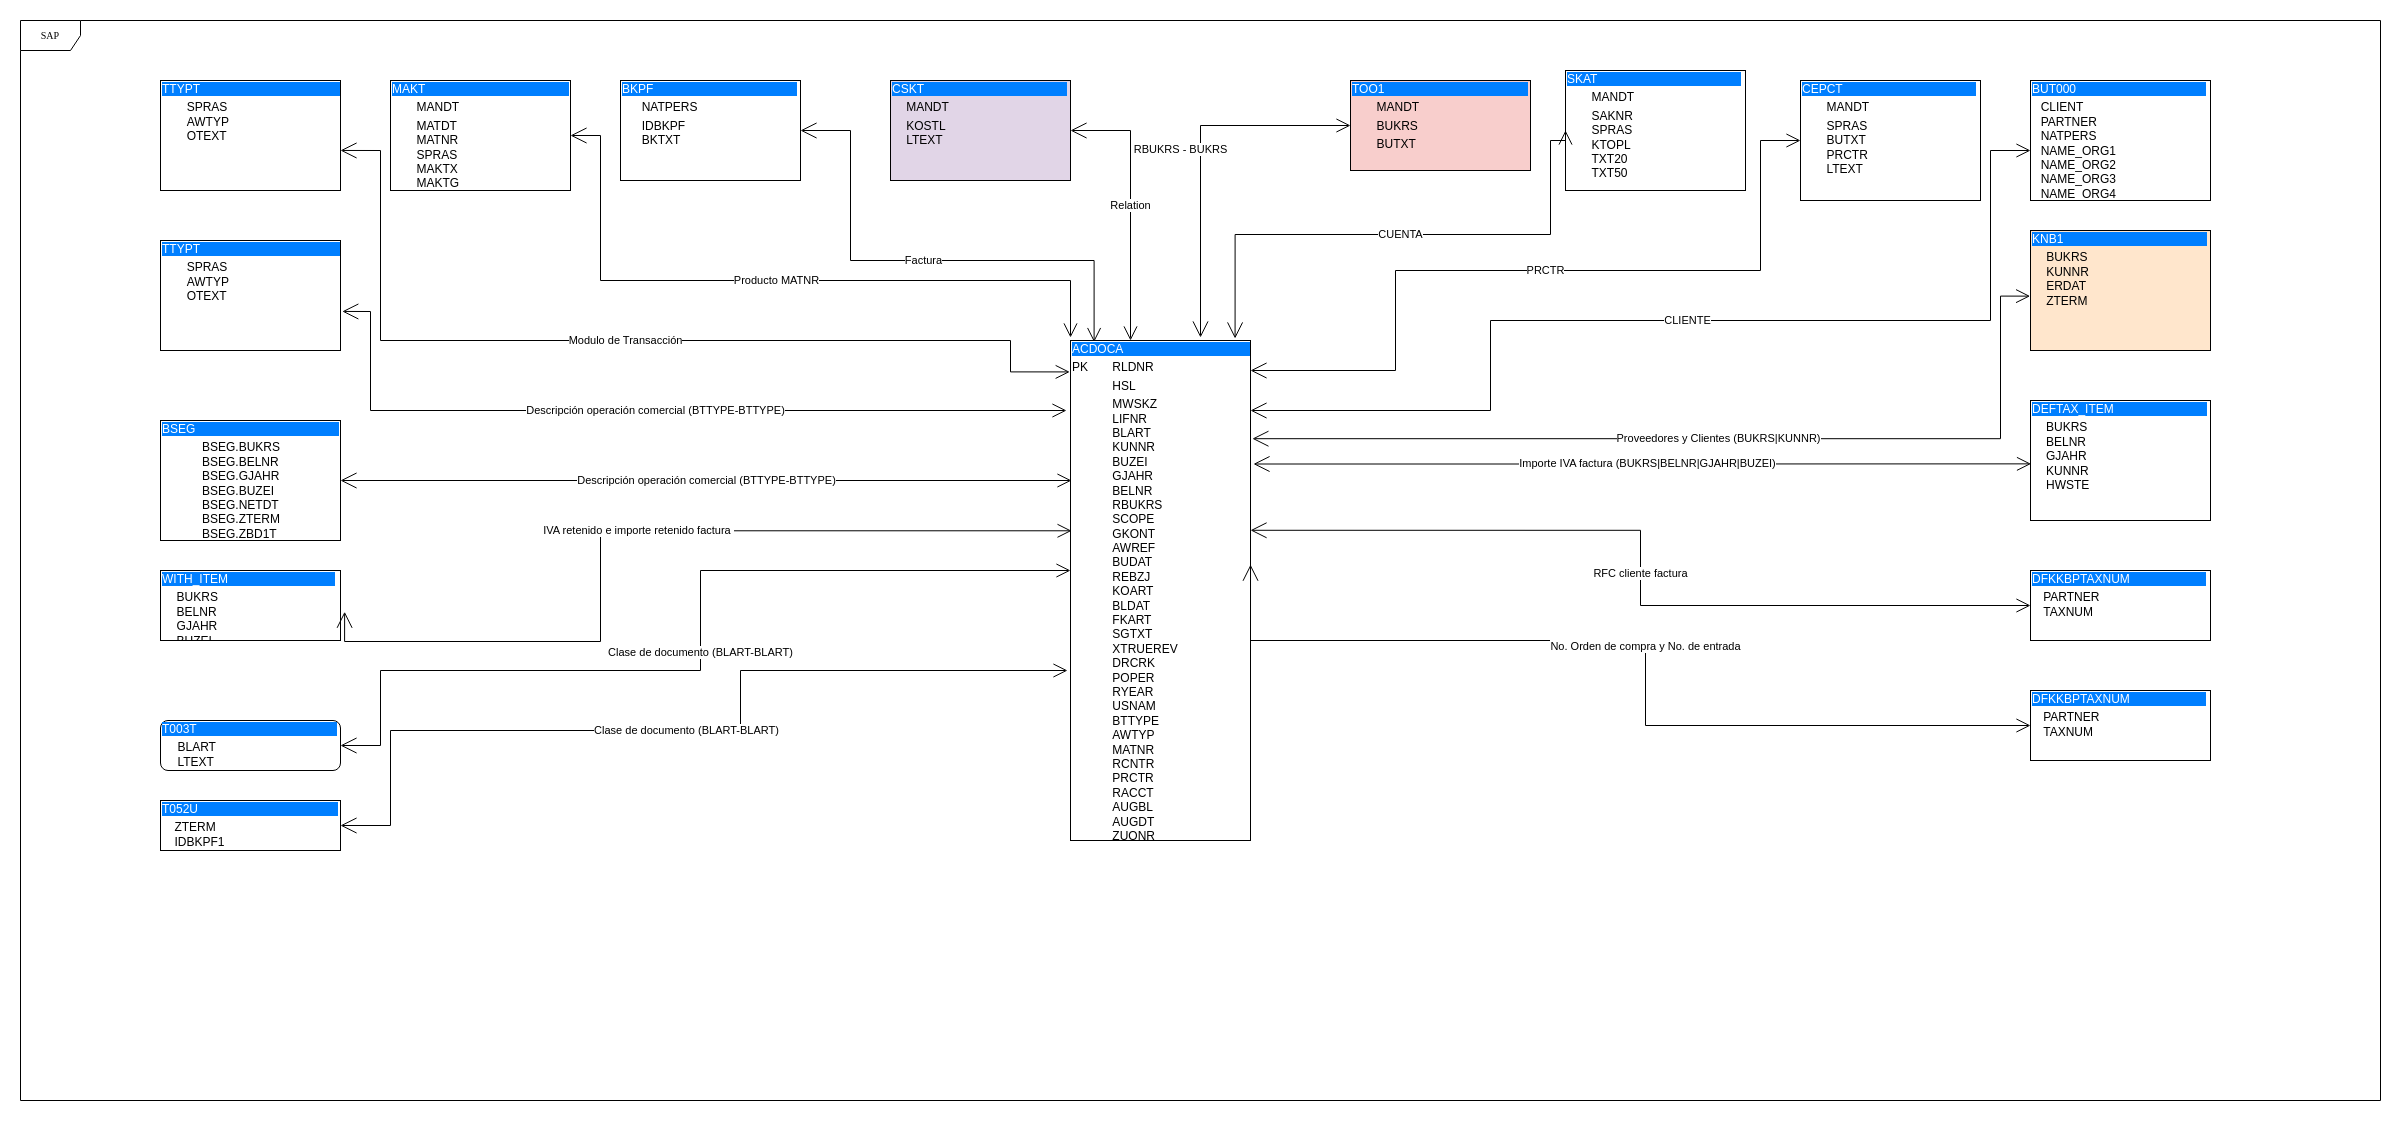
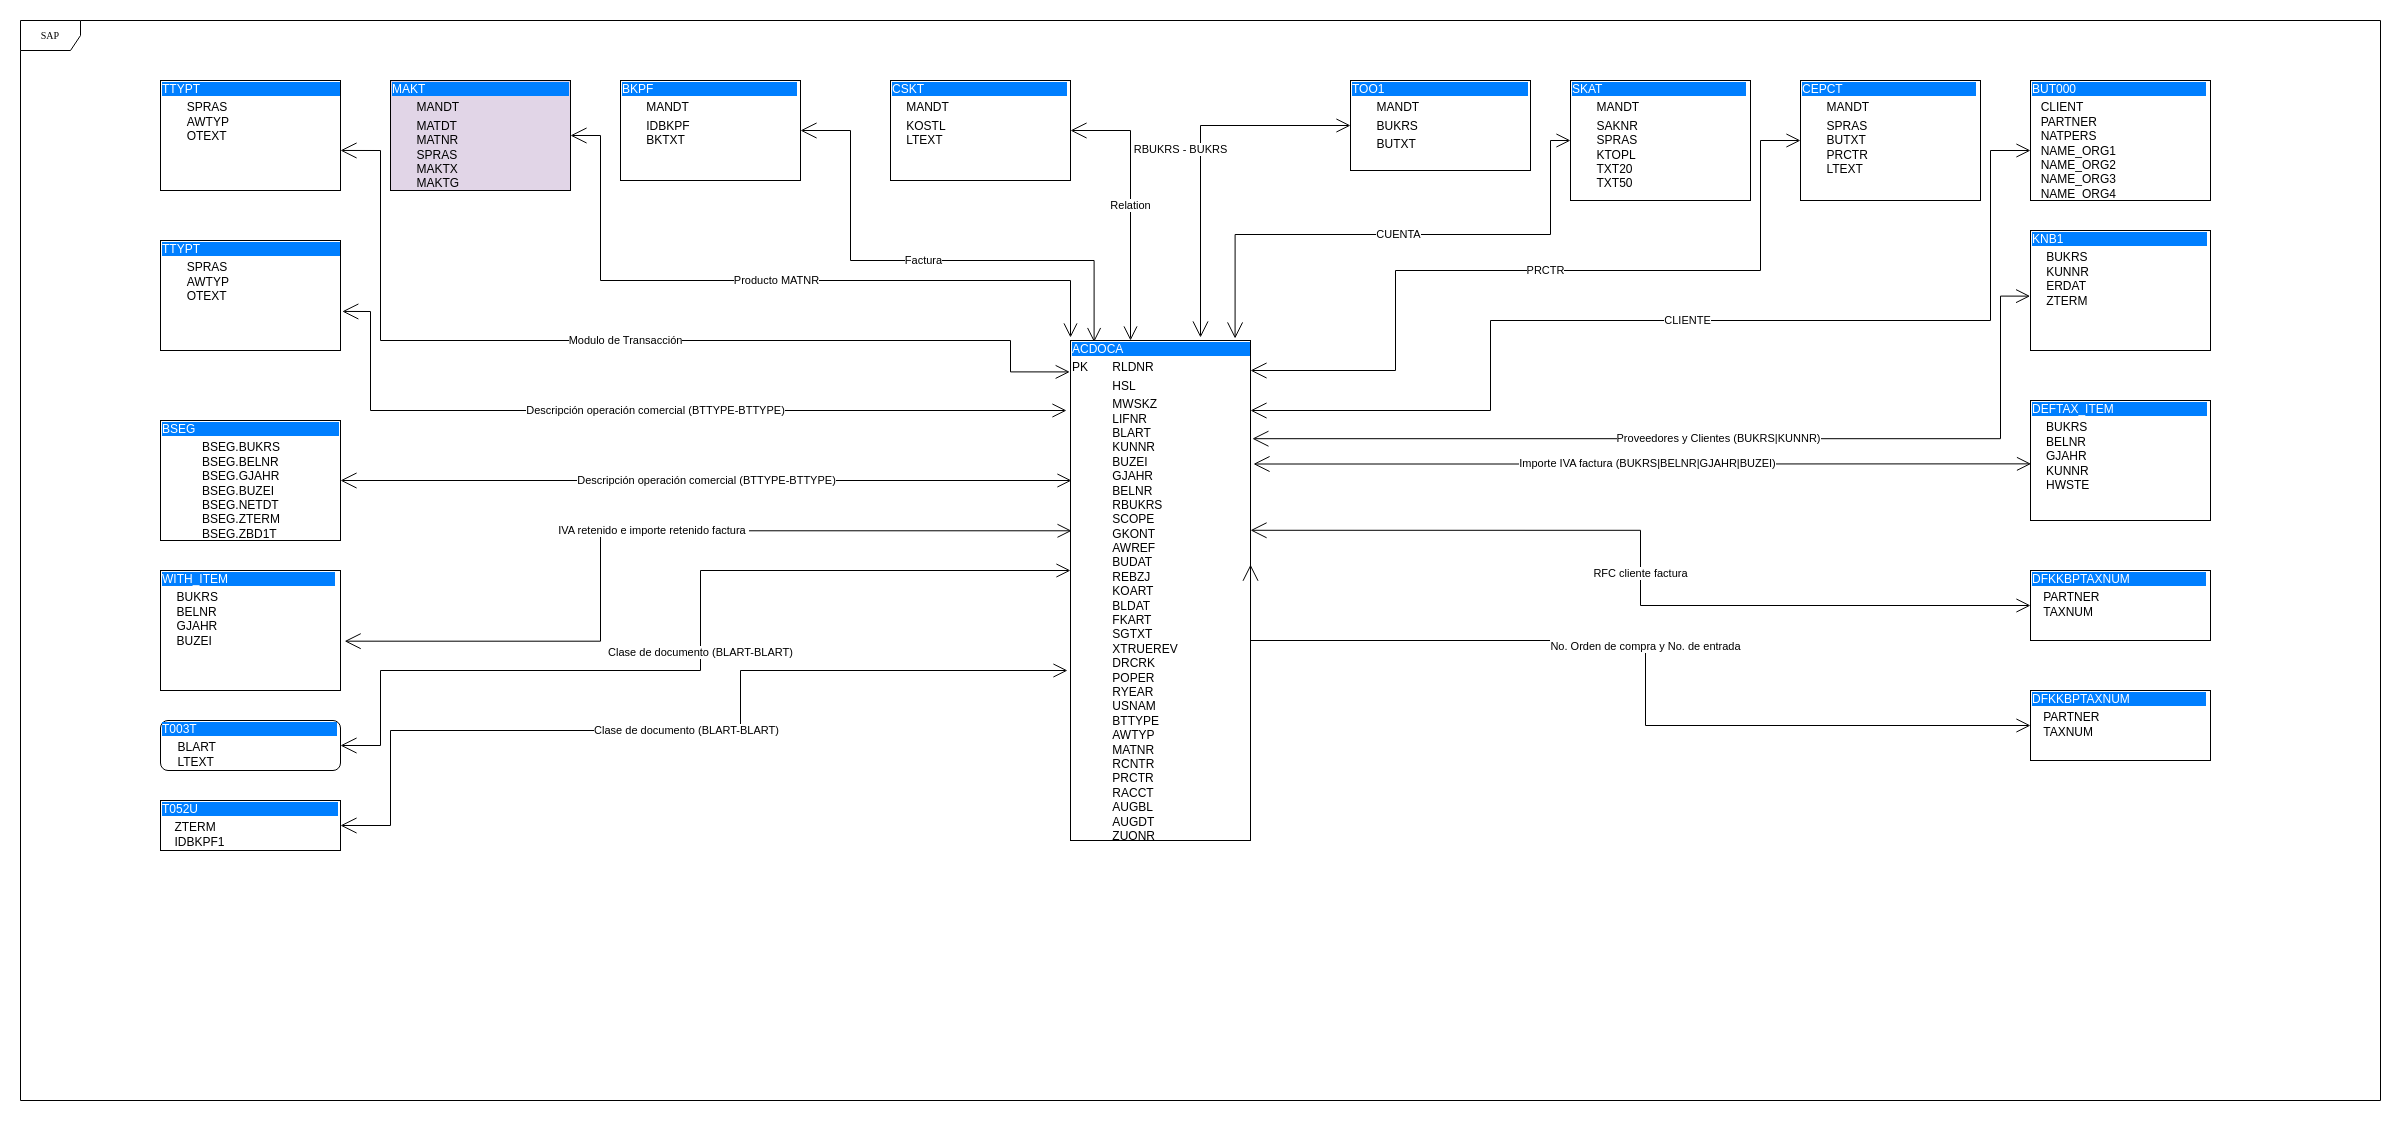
(644, 109) -> (641, 109)
(1441, 126) -> (1441, 126)
(981, 131) -> (981, 131)
(1656, 131) -> (1661, 141)
(481, 136) -> (481, 136)
(2121, 291) -> (2121, 291)
(251, 606) -> (251, 631)
